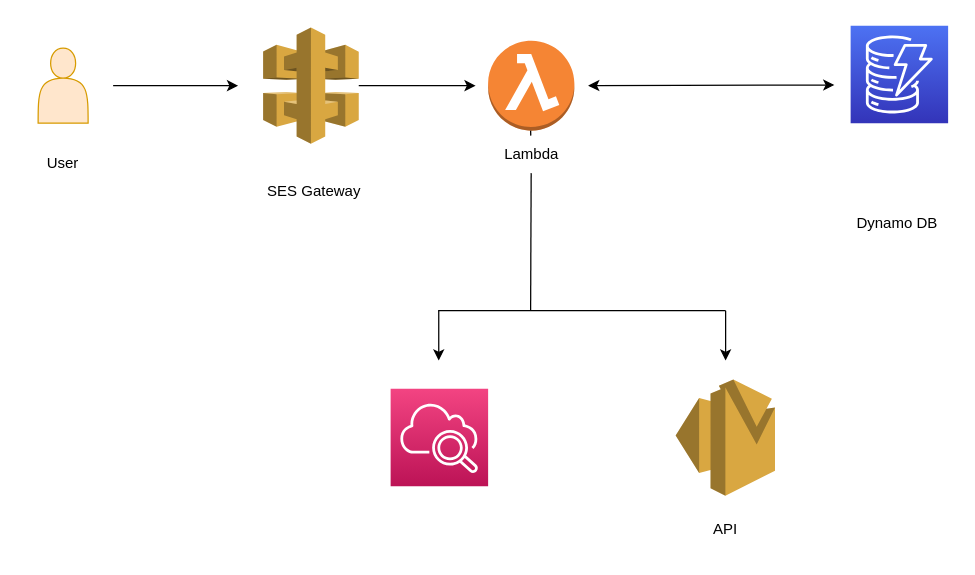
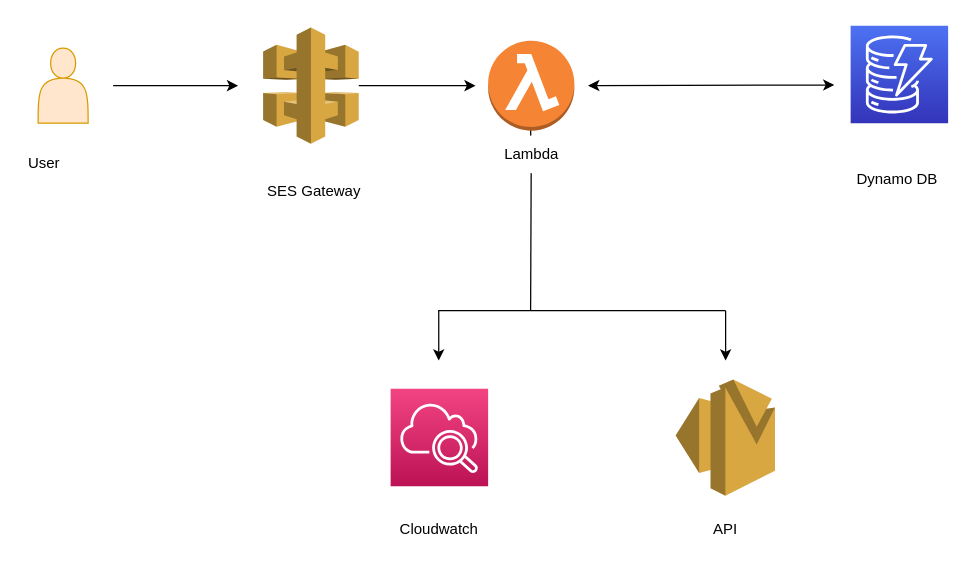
(63, 163) -> (44, 163)
(898, 223) -> (898, 179)
none -> (439, 529)
